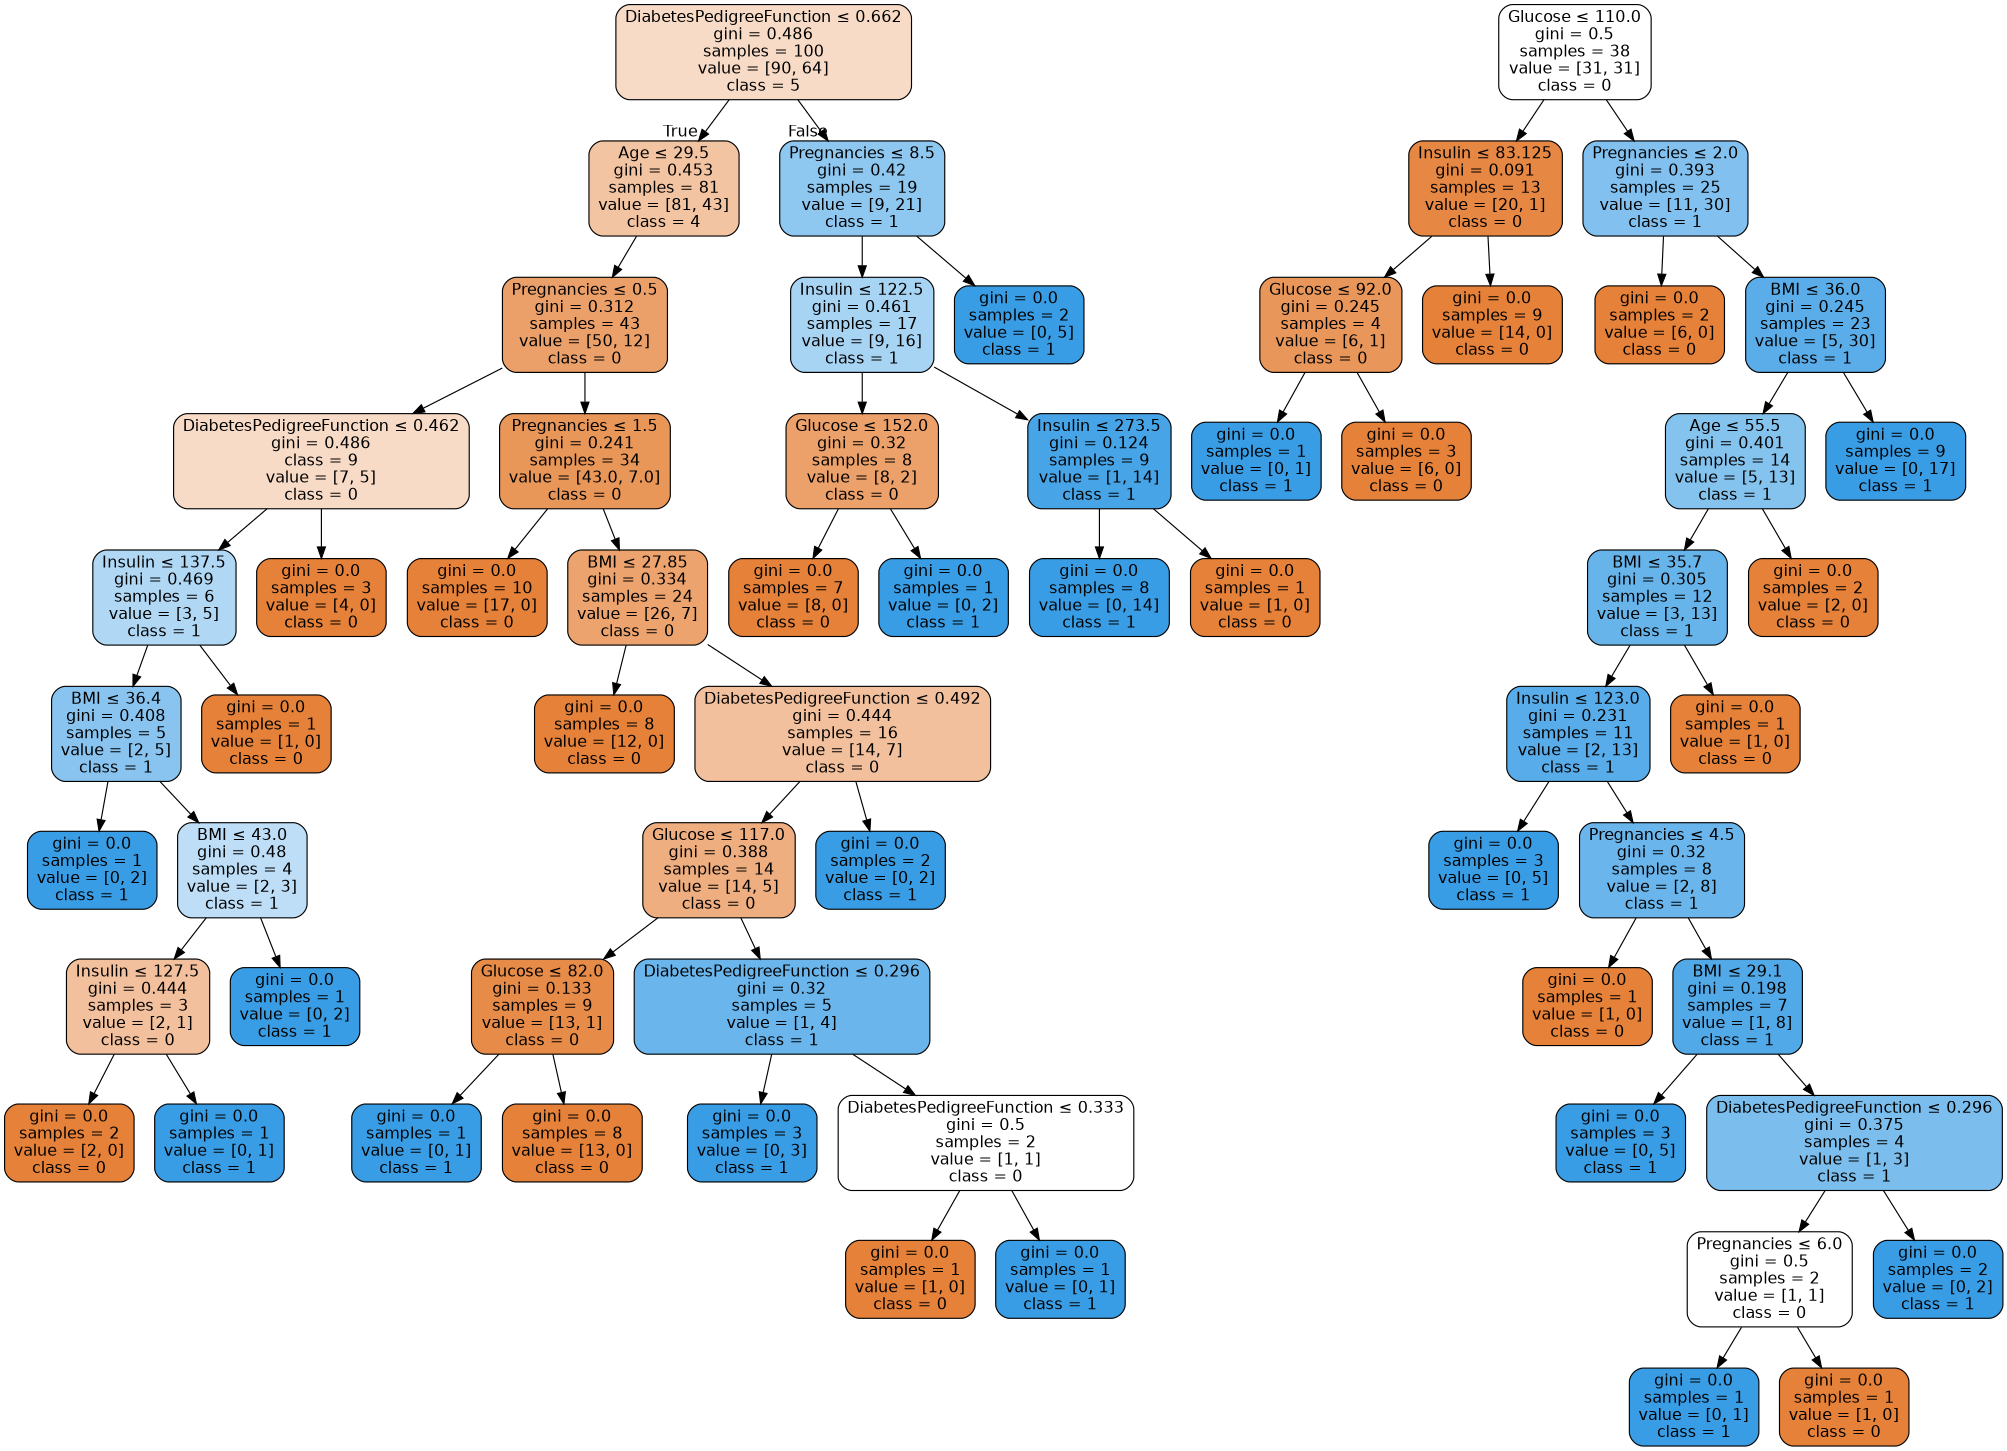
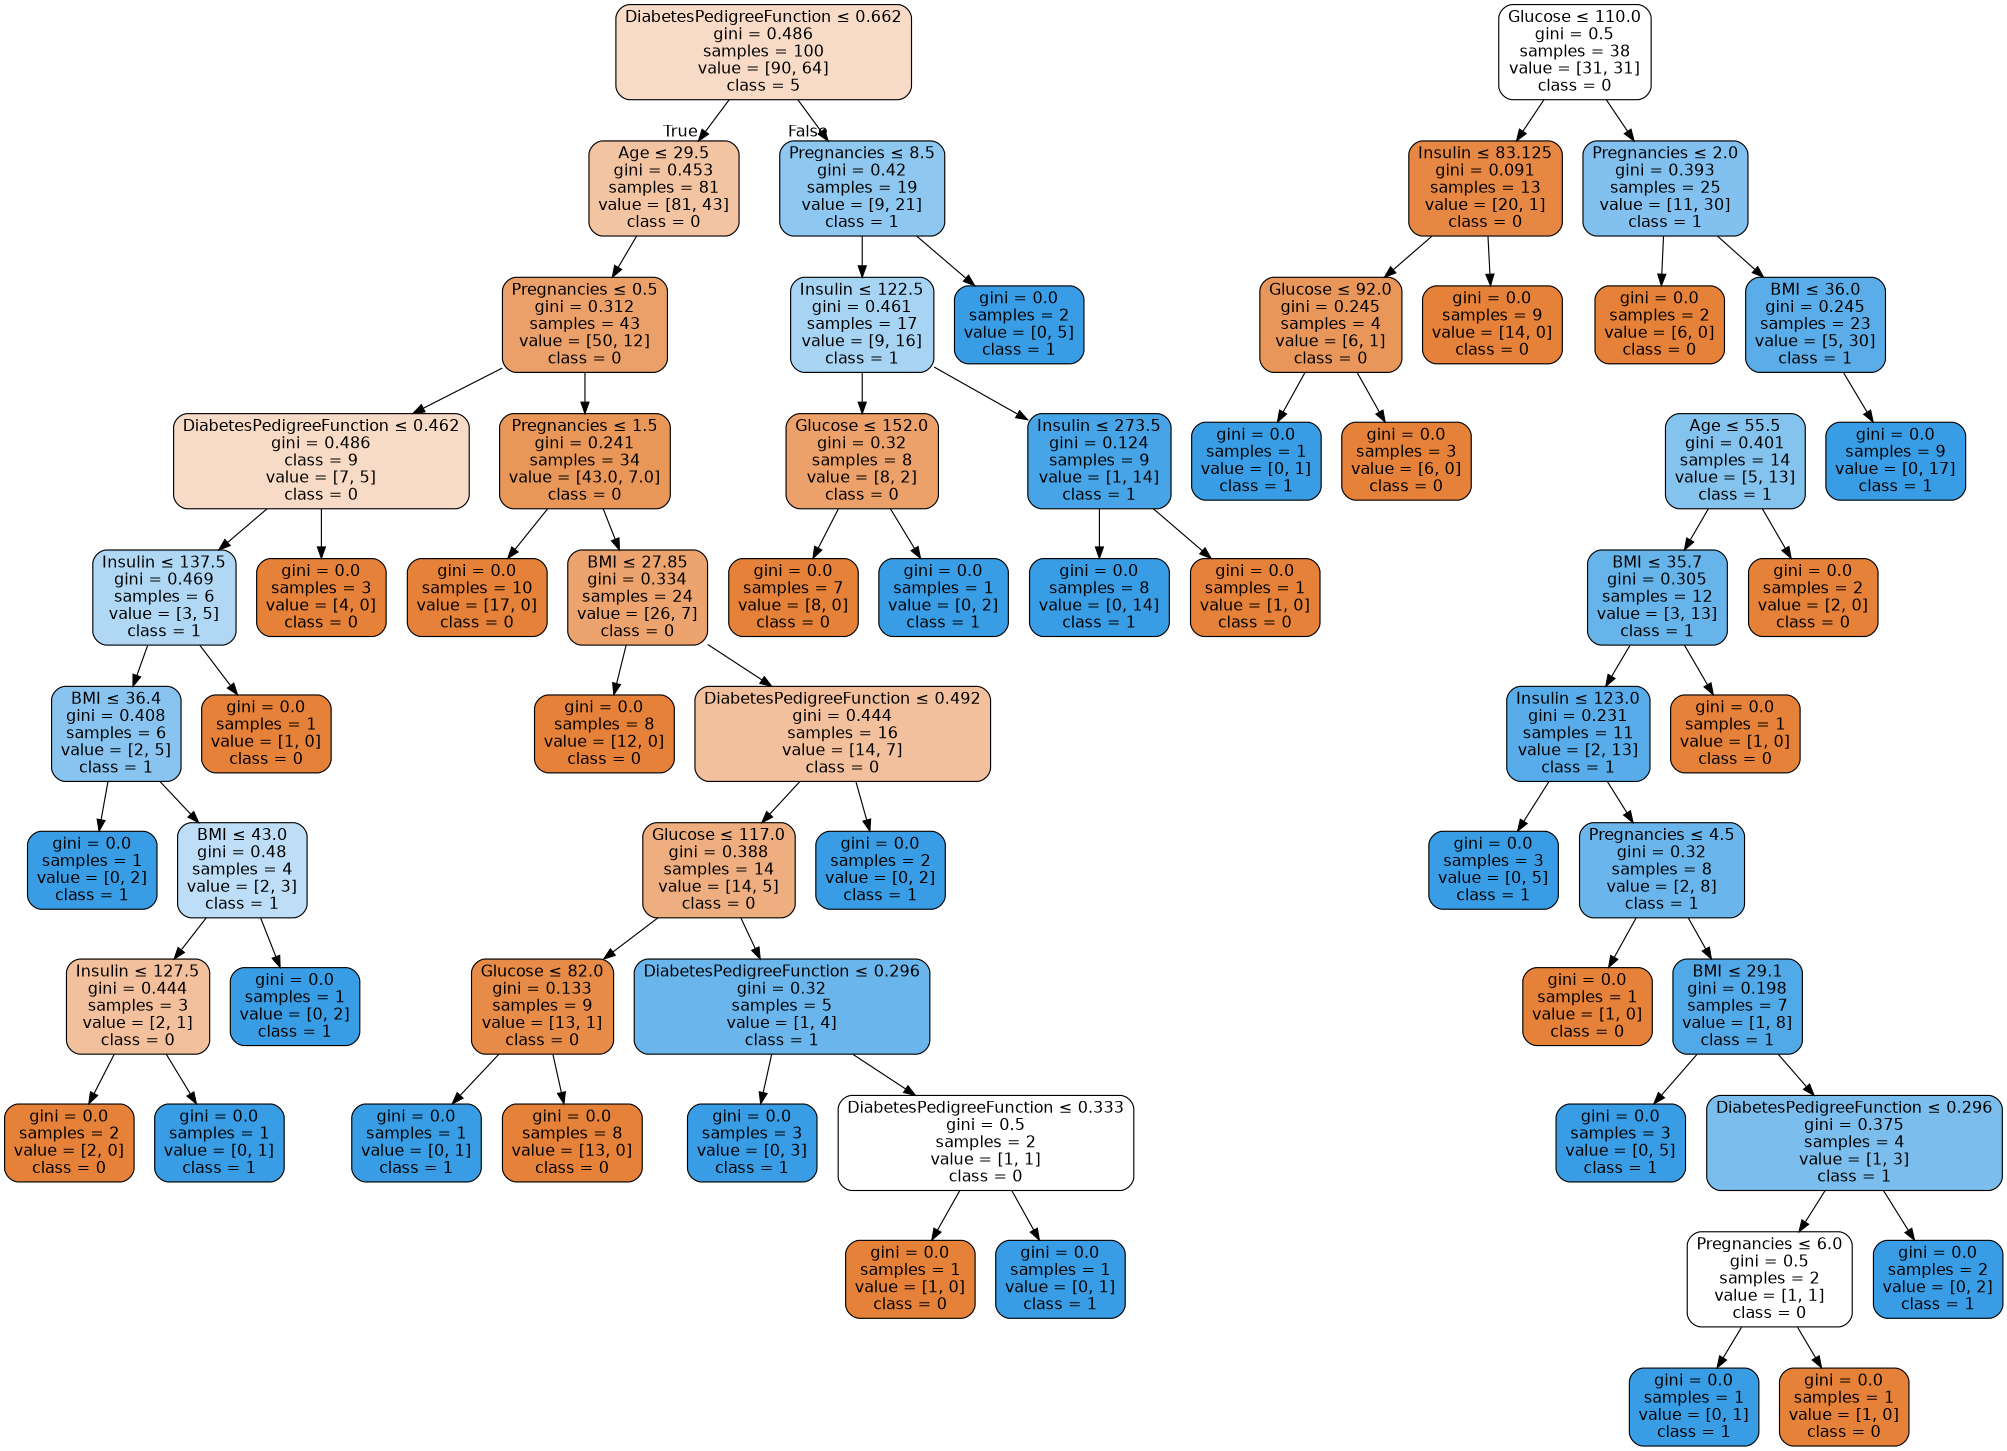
(664, 222) -> (664, 222)
(1778, 388) -> none
(116, 733) -> (116, 733)
